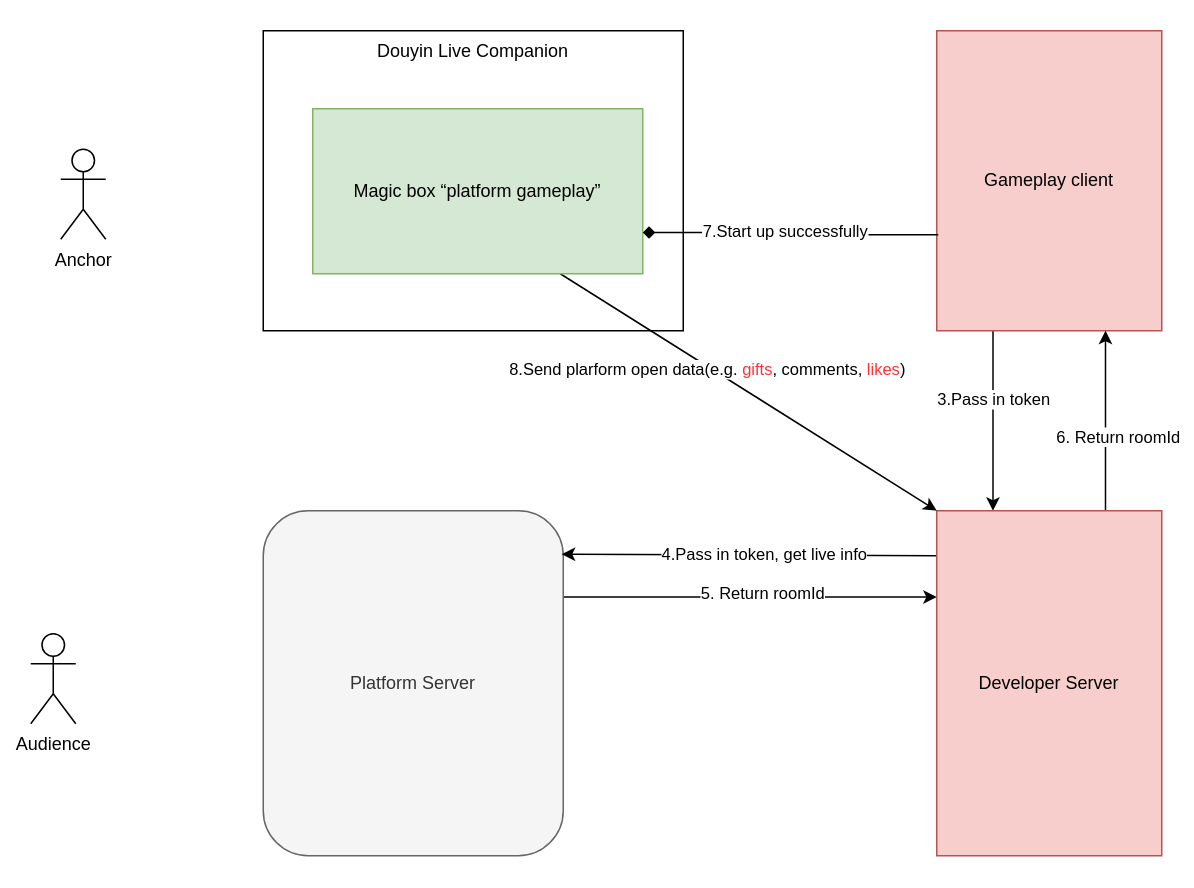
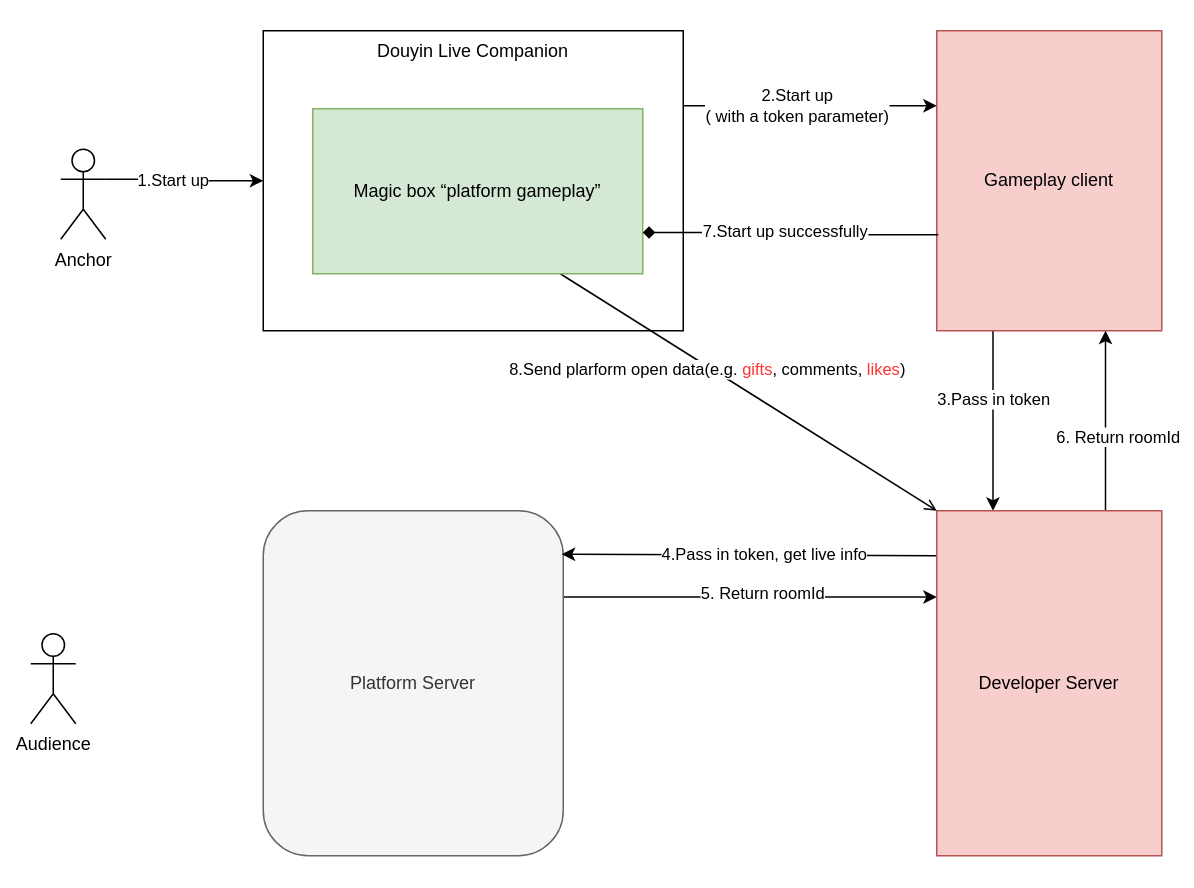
none -> (907, 106)
none -> (180, 179)
(927, 505) -> (929, 506)
